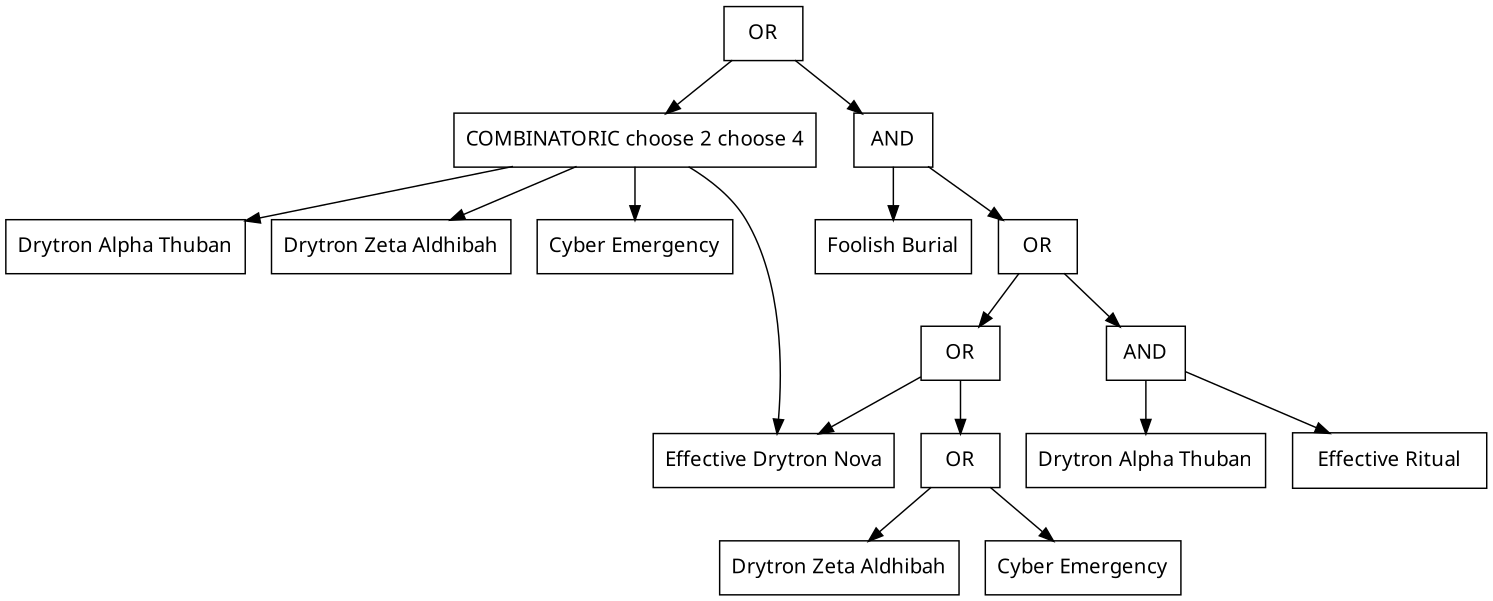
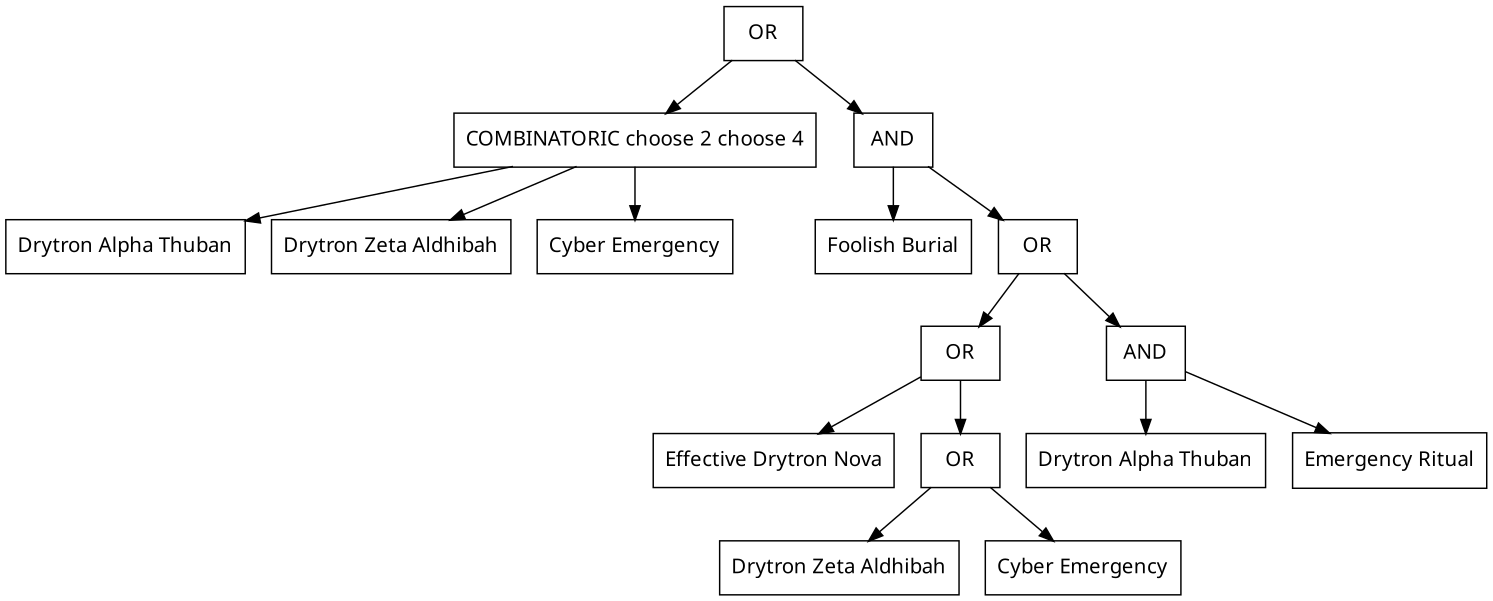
(769, 278) -> none
(1390, 461) -> (1390, 461)
